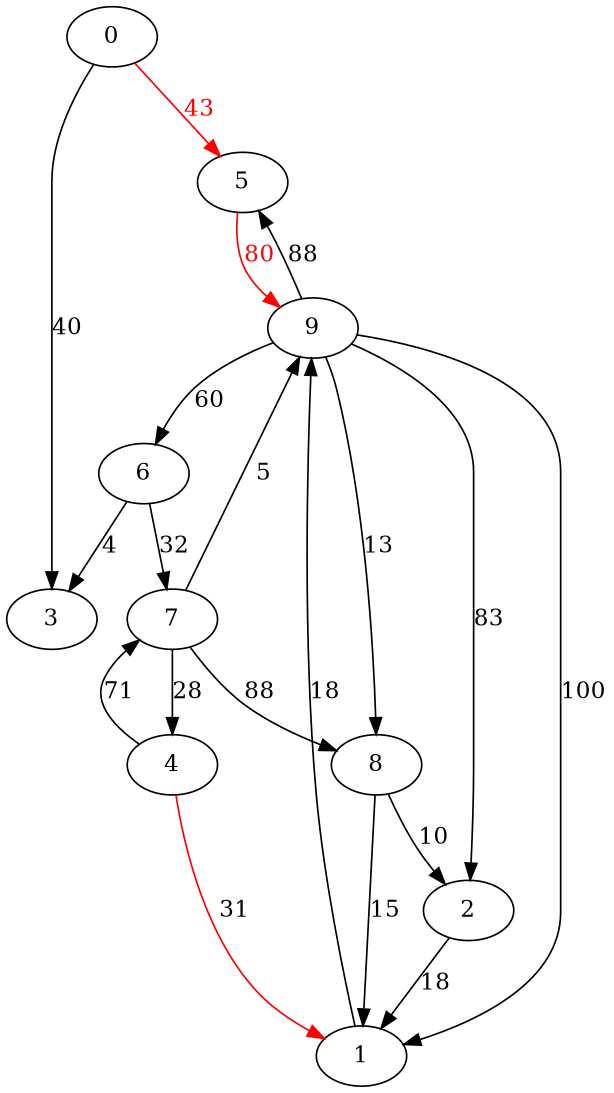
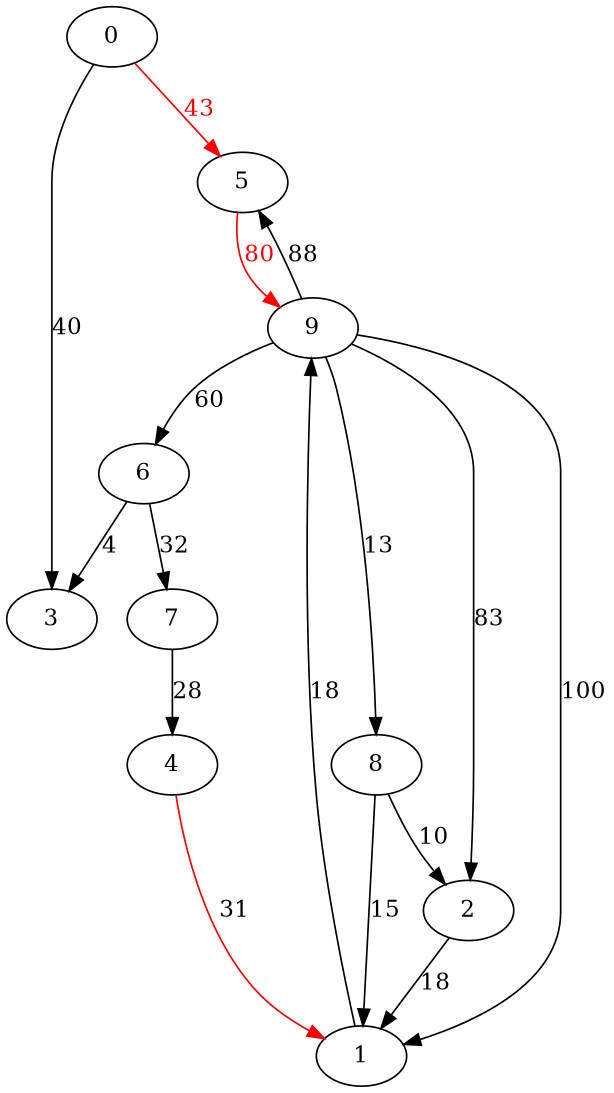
(239, 481) -> none
(102, 701) -> none
(247, 706) -> none
